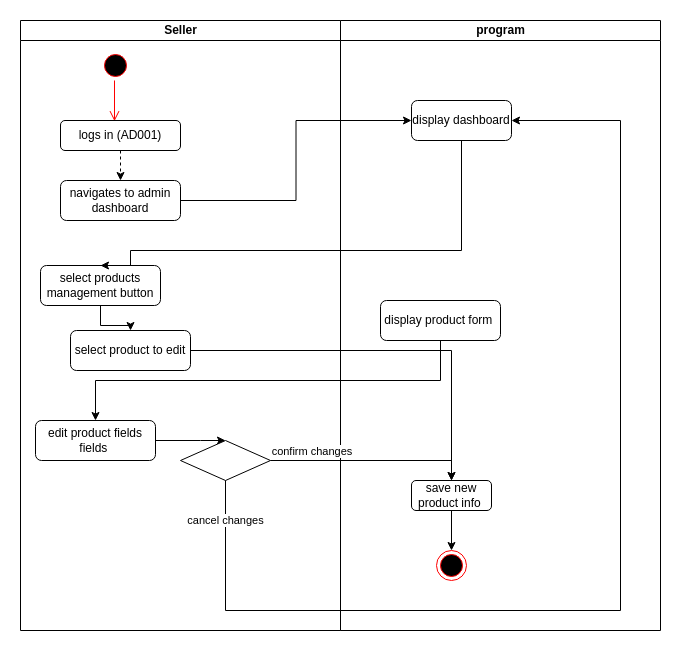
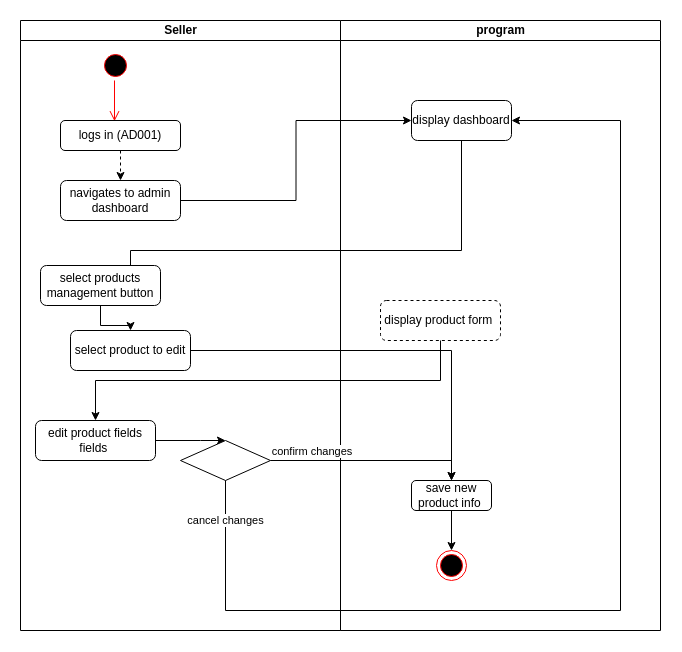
(109, 266) -> (107, 266)
(441, 321) -> (441, 321)
